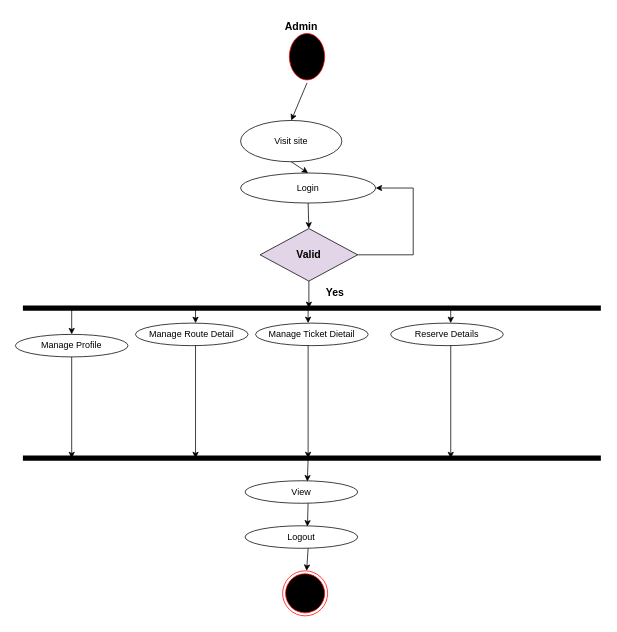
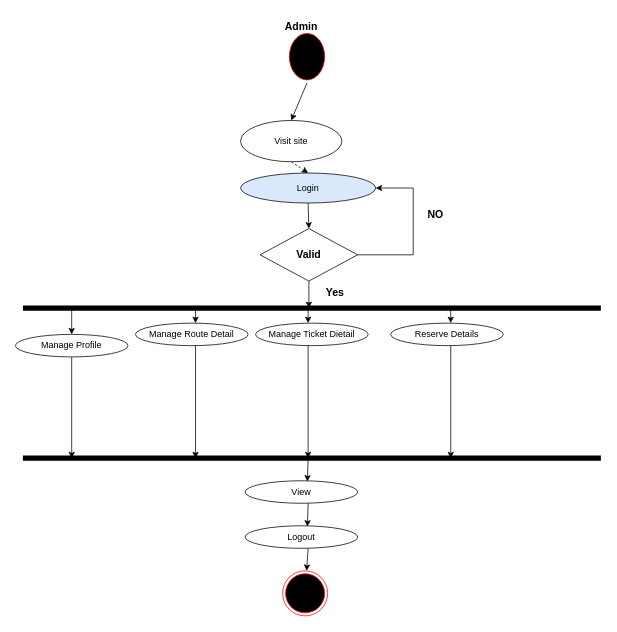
(297, 166) -> (297, 166)
(308, 188) -> (308, 188)
none -> (435, 214)
(309, 255) -> (309, 255)
